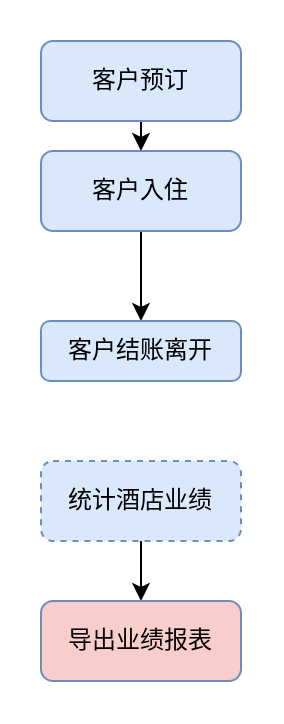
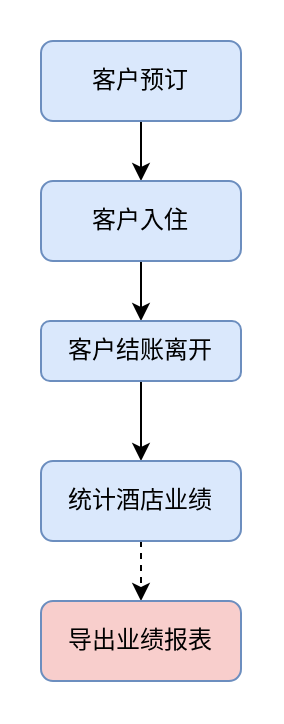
(141, 191) -> (141, 221)
none -> (141, 414)
(141, 501) -> (141, 501)
(141, 564) -> (141, 564)
